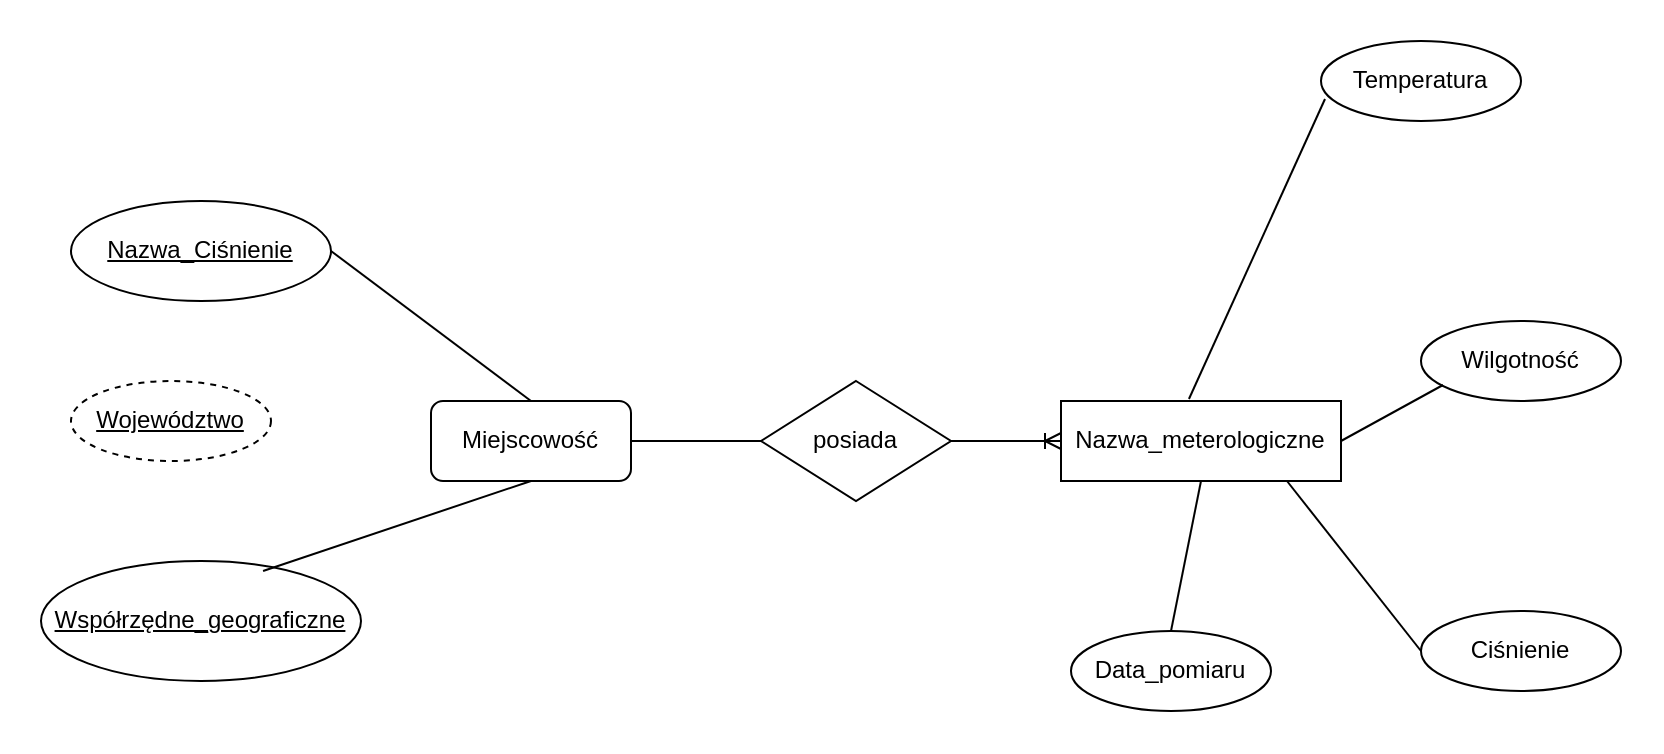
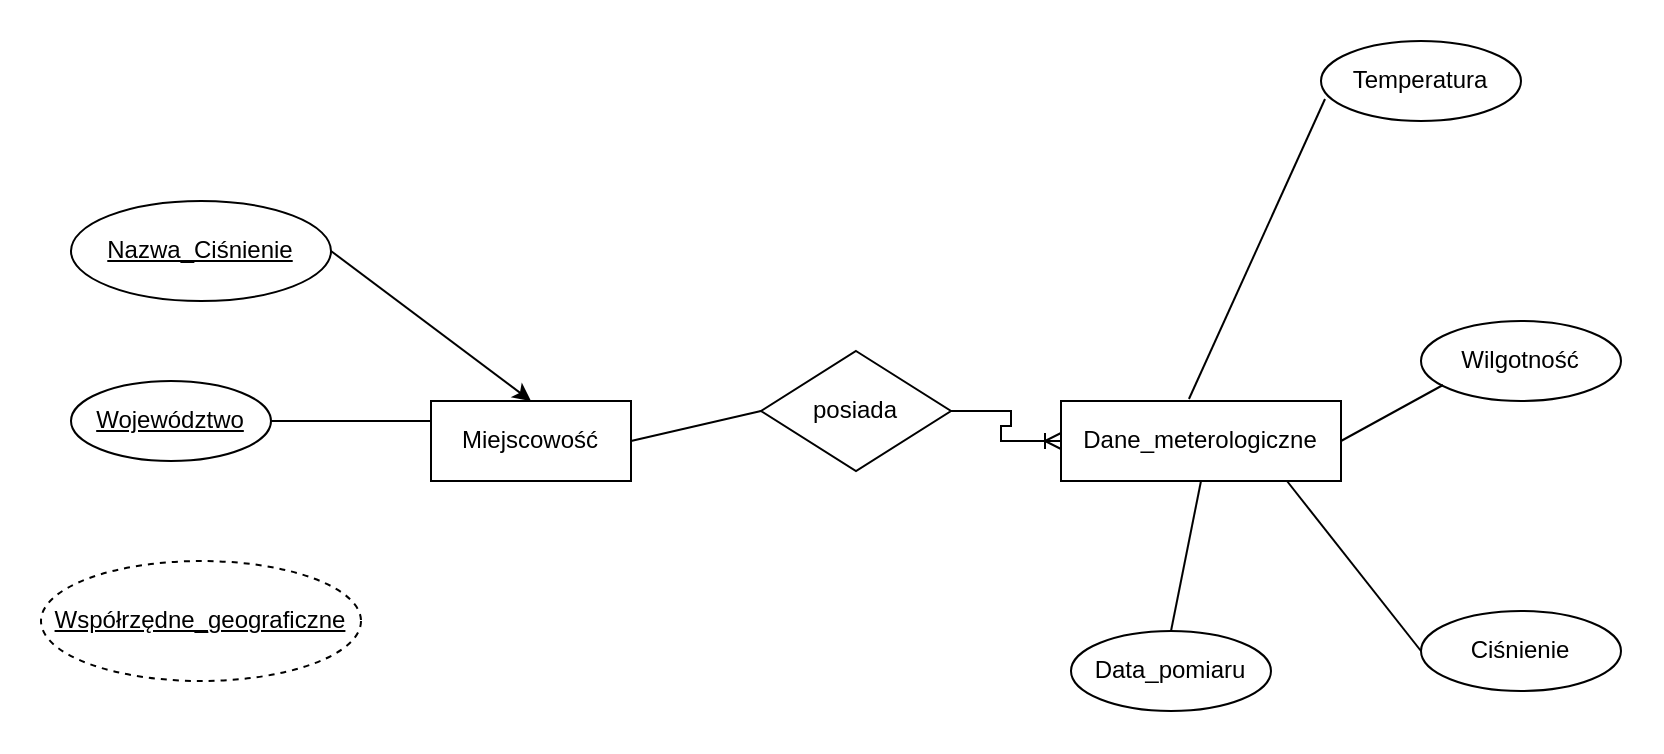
(523, 395) -> (519, 392)
(171, 421) -> (171, 421)
none -> (351, 421)
(531, 441) -> (531, 441)
(856, 441) -> (856, 411)
(1201, 441) -> (1201, 441)
(397, 526) -> none
(201, 621) -> (201, 621)
